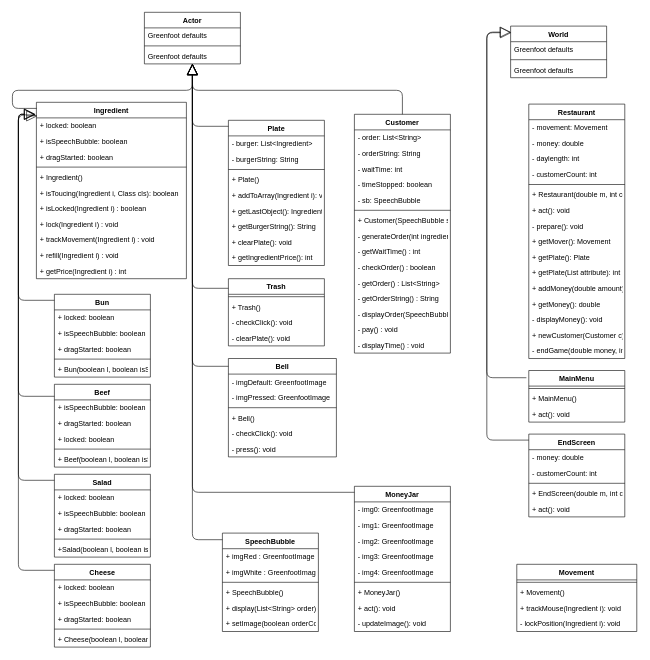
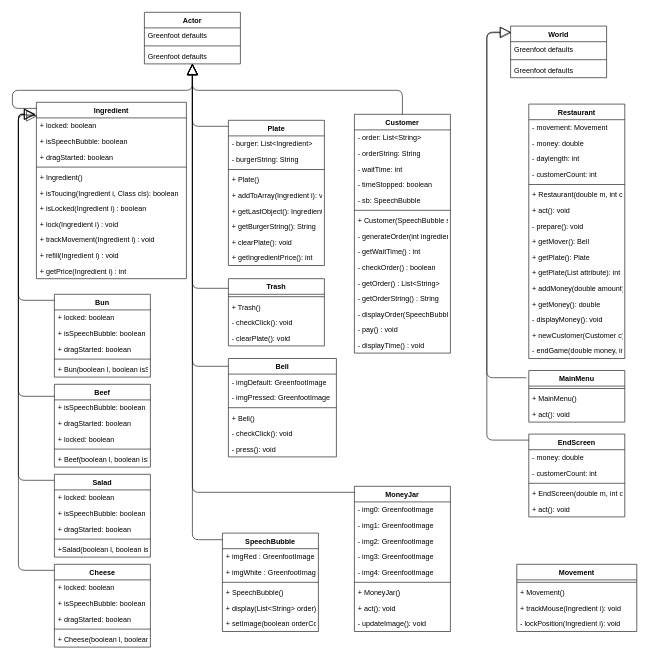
(574, 242) -> (564, 242)
